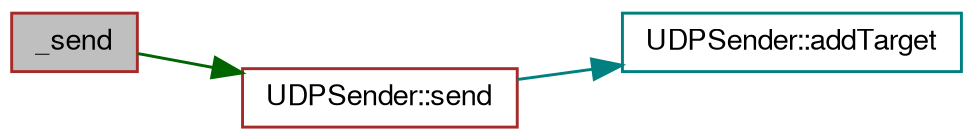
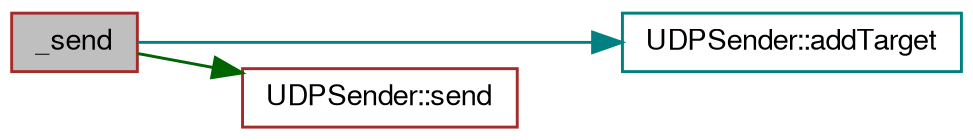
(555, 74) -> (365, 42)
